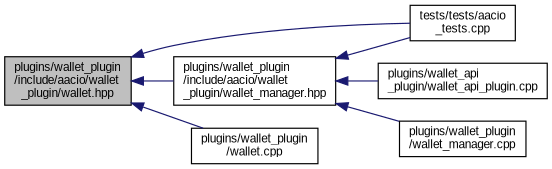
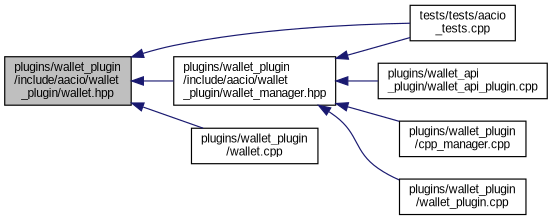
(463, 139) -> (463, 139)
none -> (463, 197)
